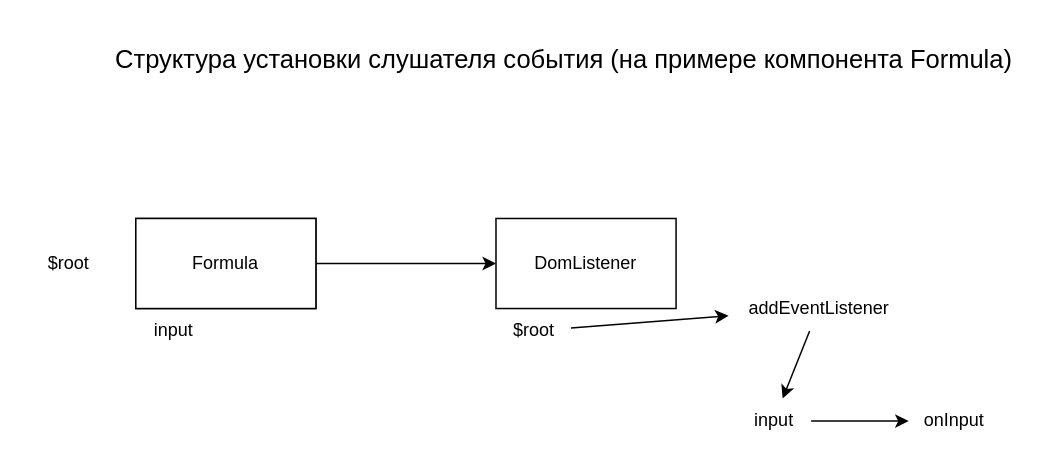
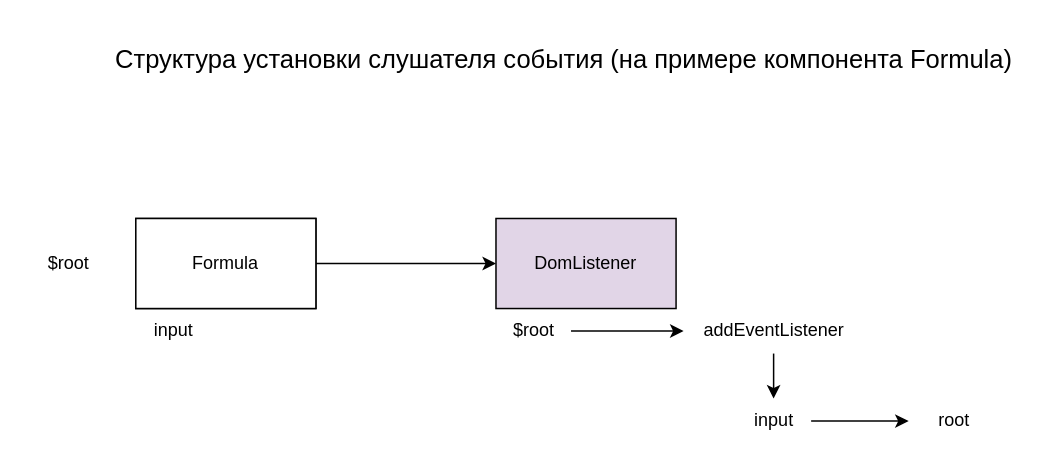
(586, 263) -> (586, 263)
(818, 308) -> (773, 331)
(954, 421) -> (954, 421)
